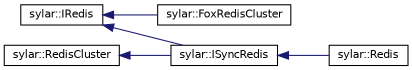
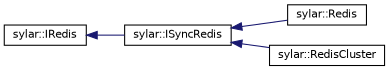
(224, 15) -> none
(151, 55) -> (256, 46)
